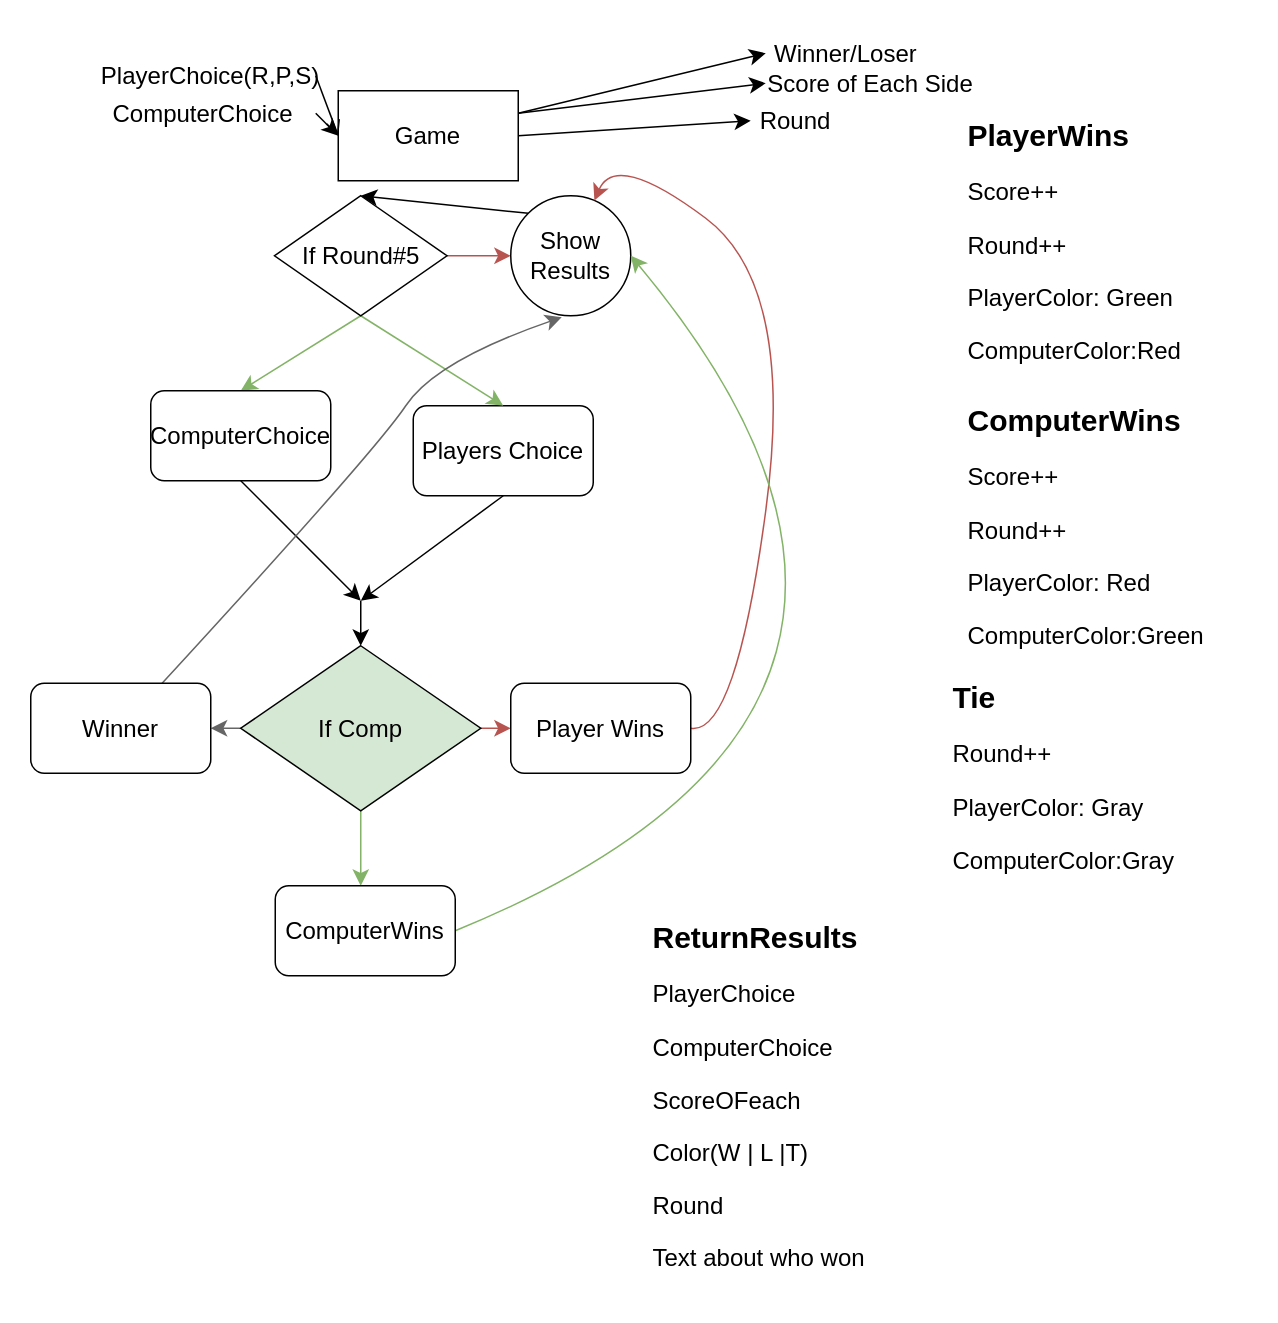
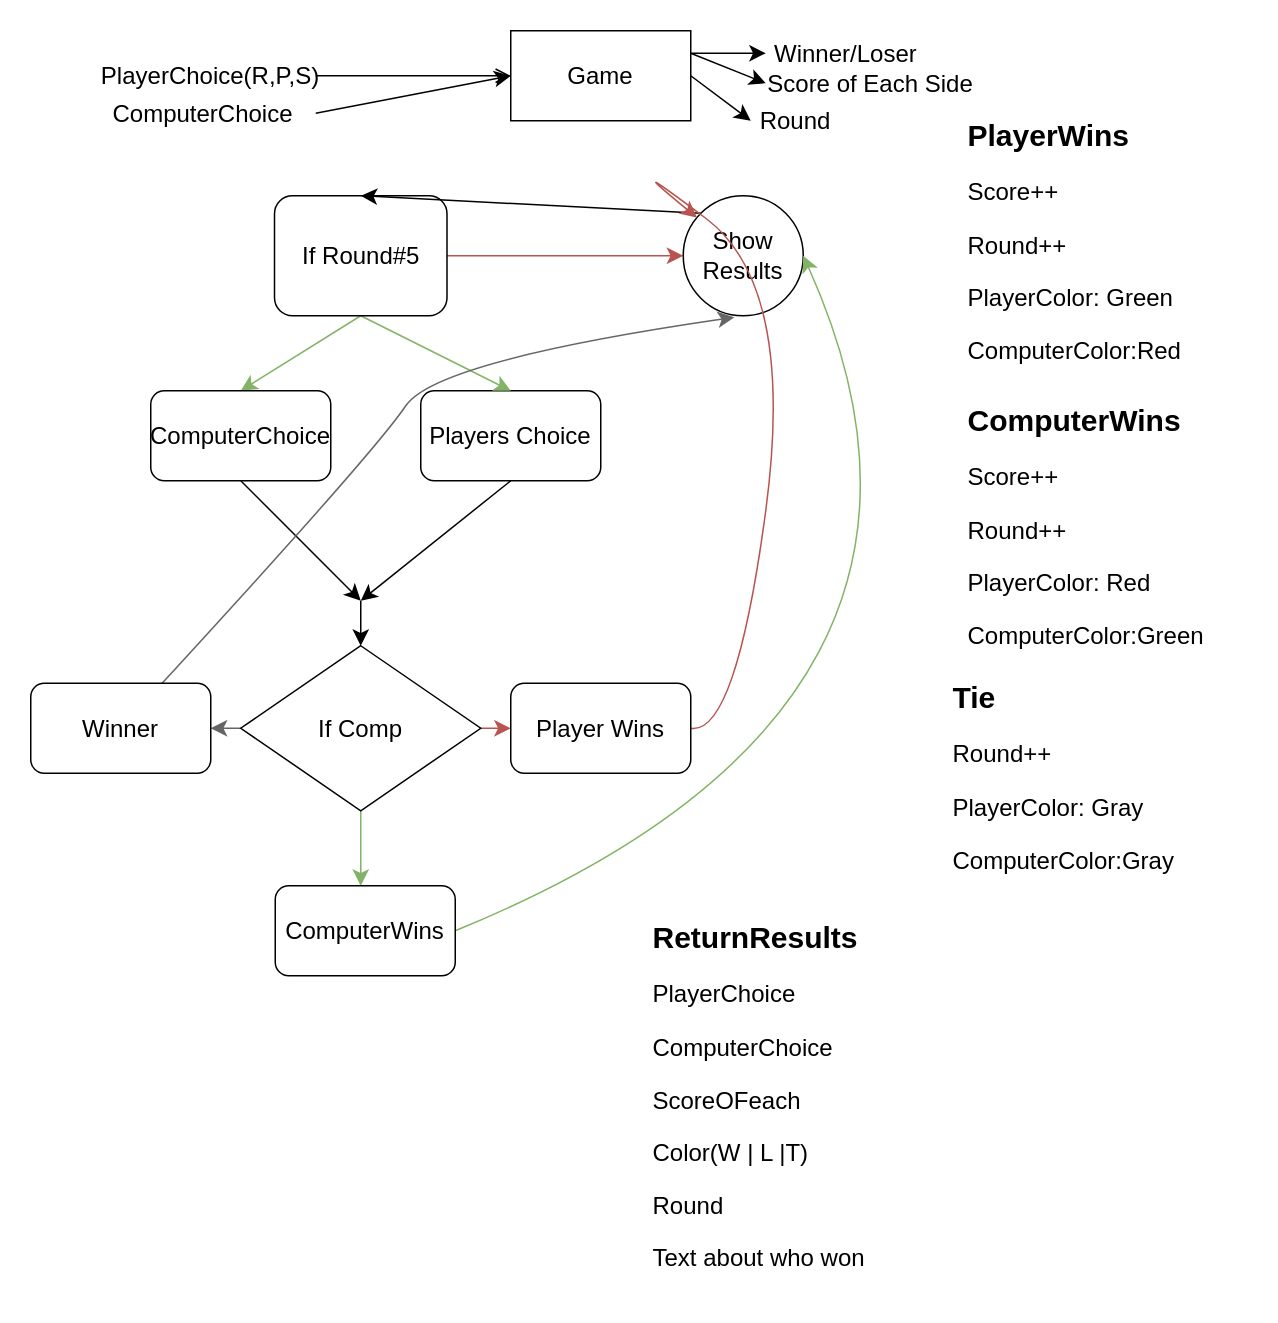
(428, 136) -> (601, 76)
(361, 256) -> (361, 256)
(571, 256) -> (743, 256)
(503, 451) -> (511, 436)
(361, 728) -> (361, 728)
